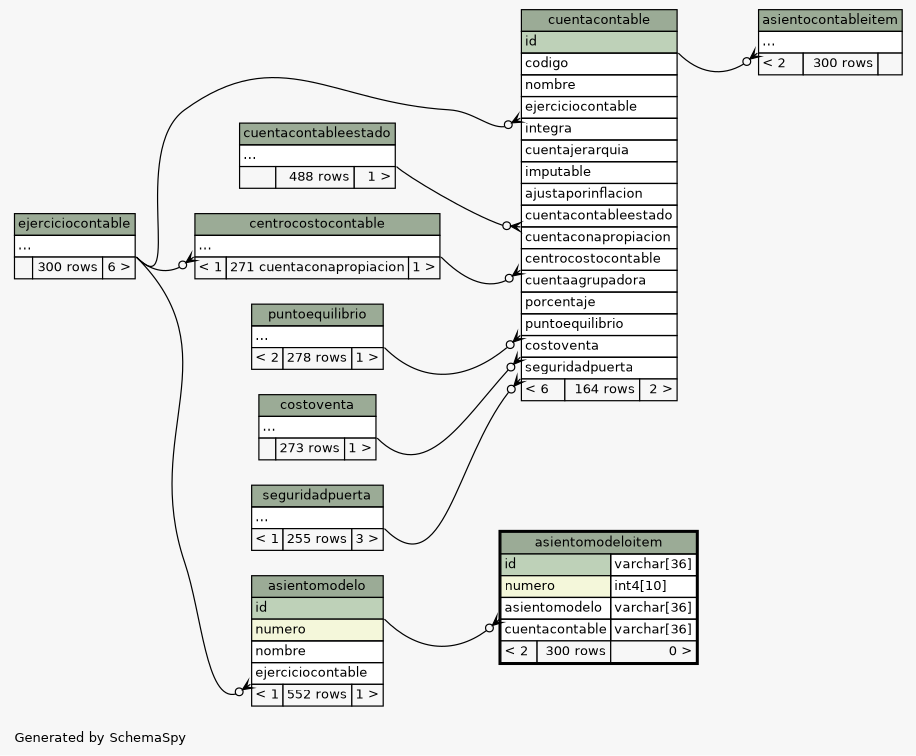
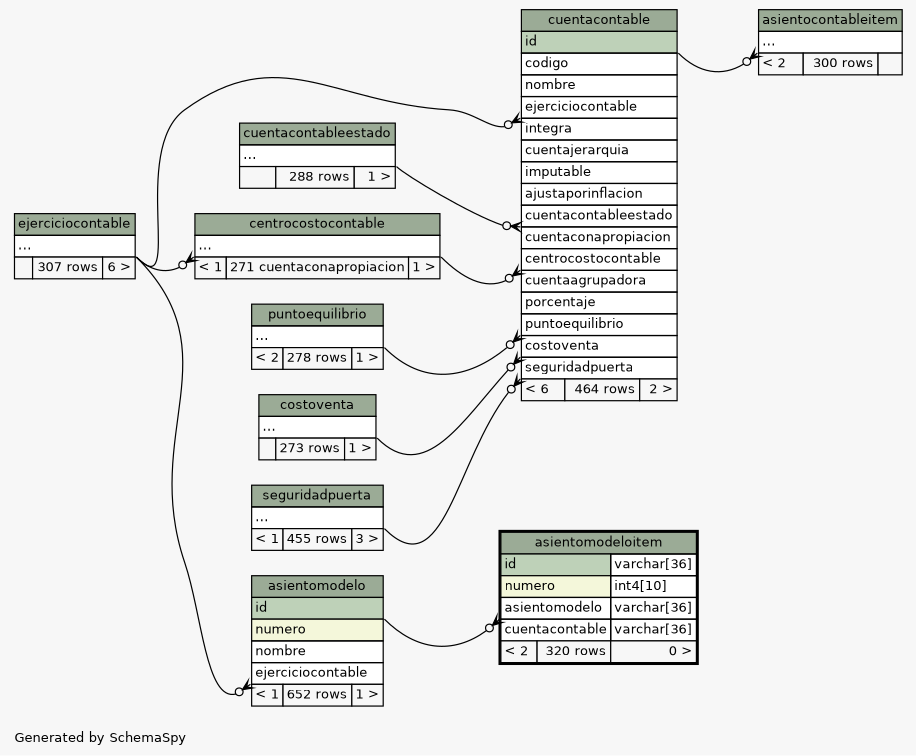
(320, 177) -> (320, 177)
(68, 267) -> (68, 267)
(605, 389) -> (605, 389)
(317, 539) -> (317, 539)
(576, 651) -> (576, 651)
(317, 695) -> (317, 695)
